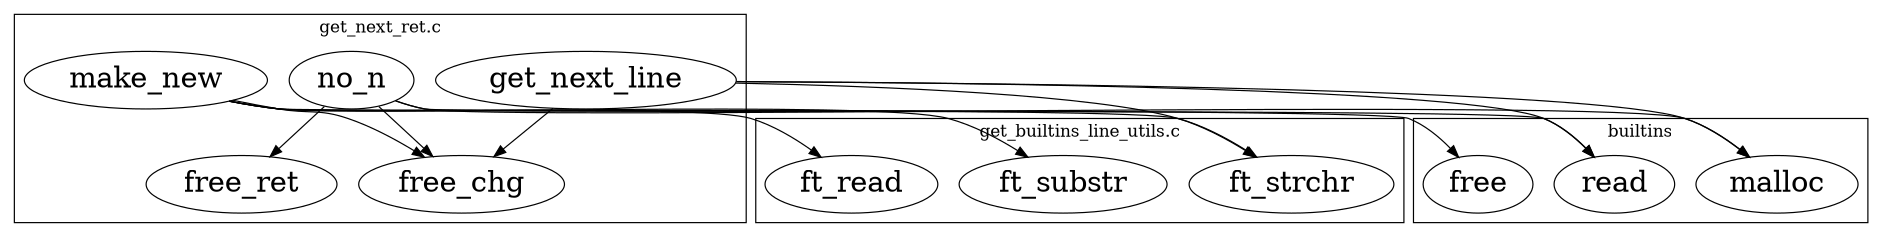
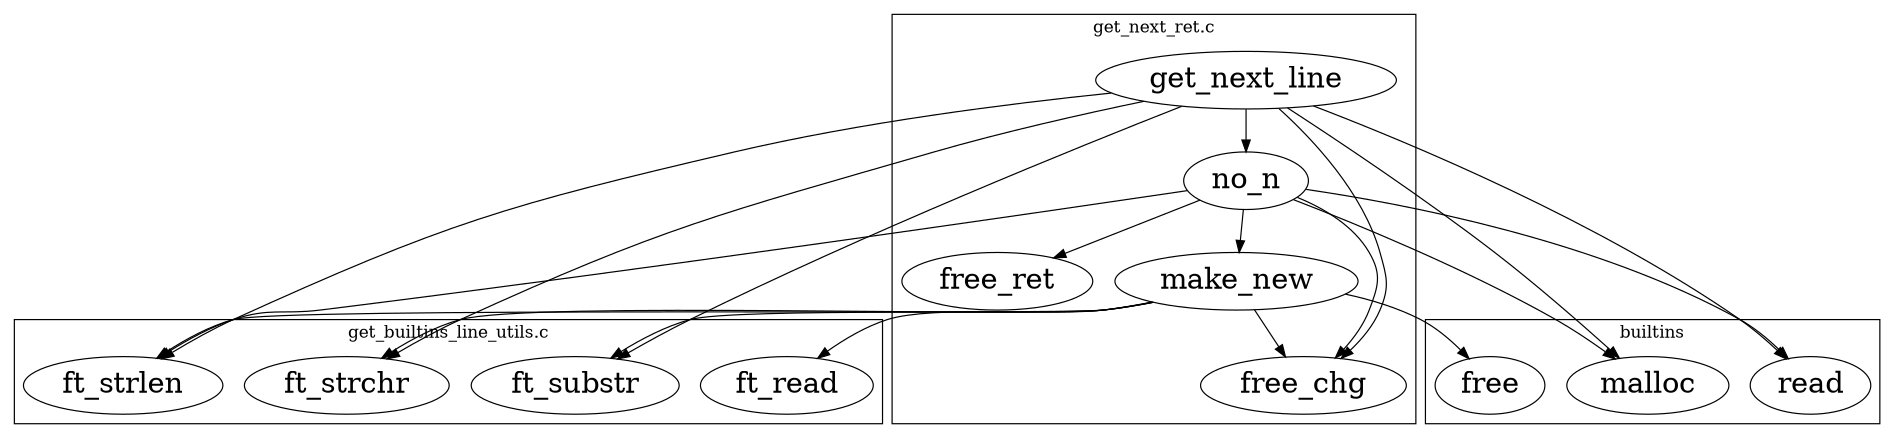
none -> (1246, 125)
none -> (901, 222)
none -> (1242, 225)
none -> (123, 385)
